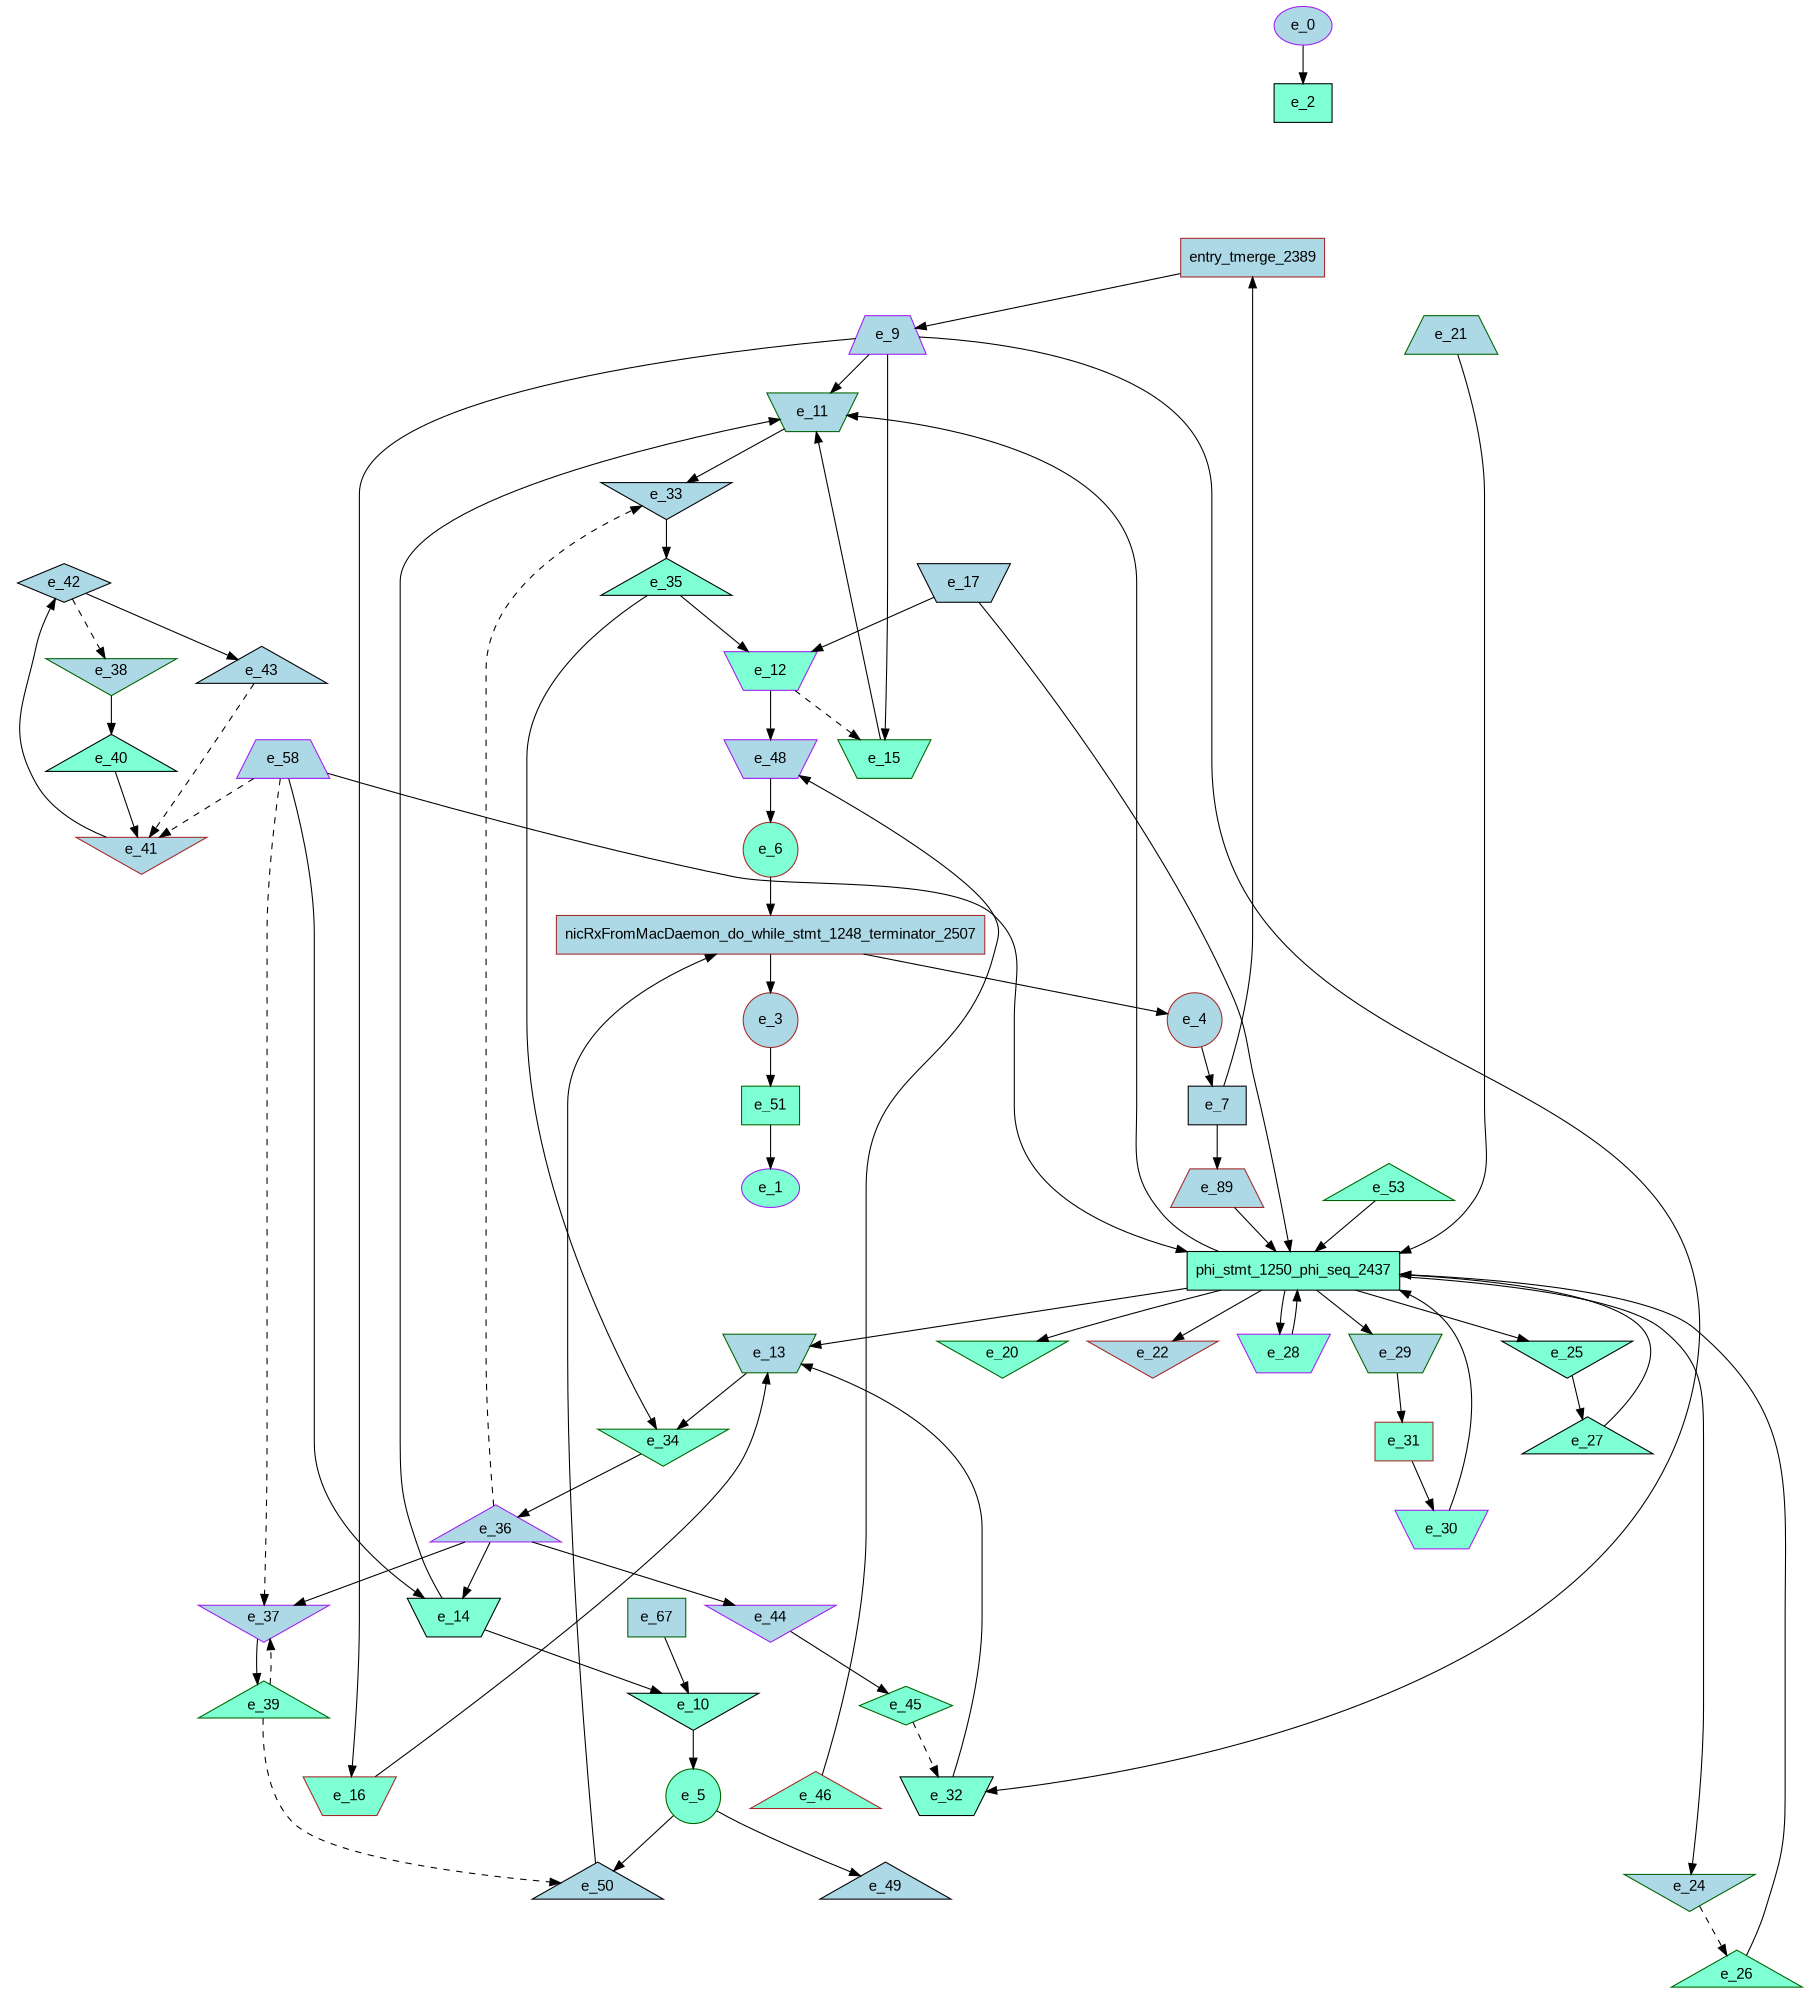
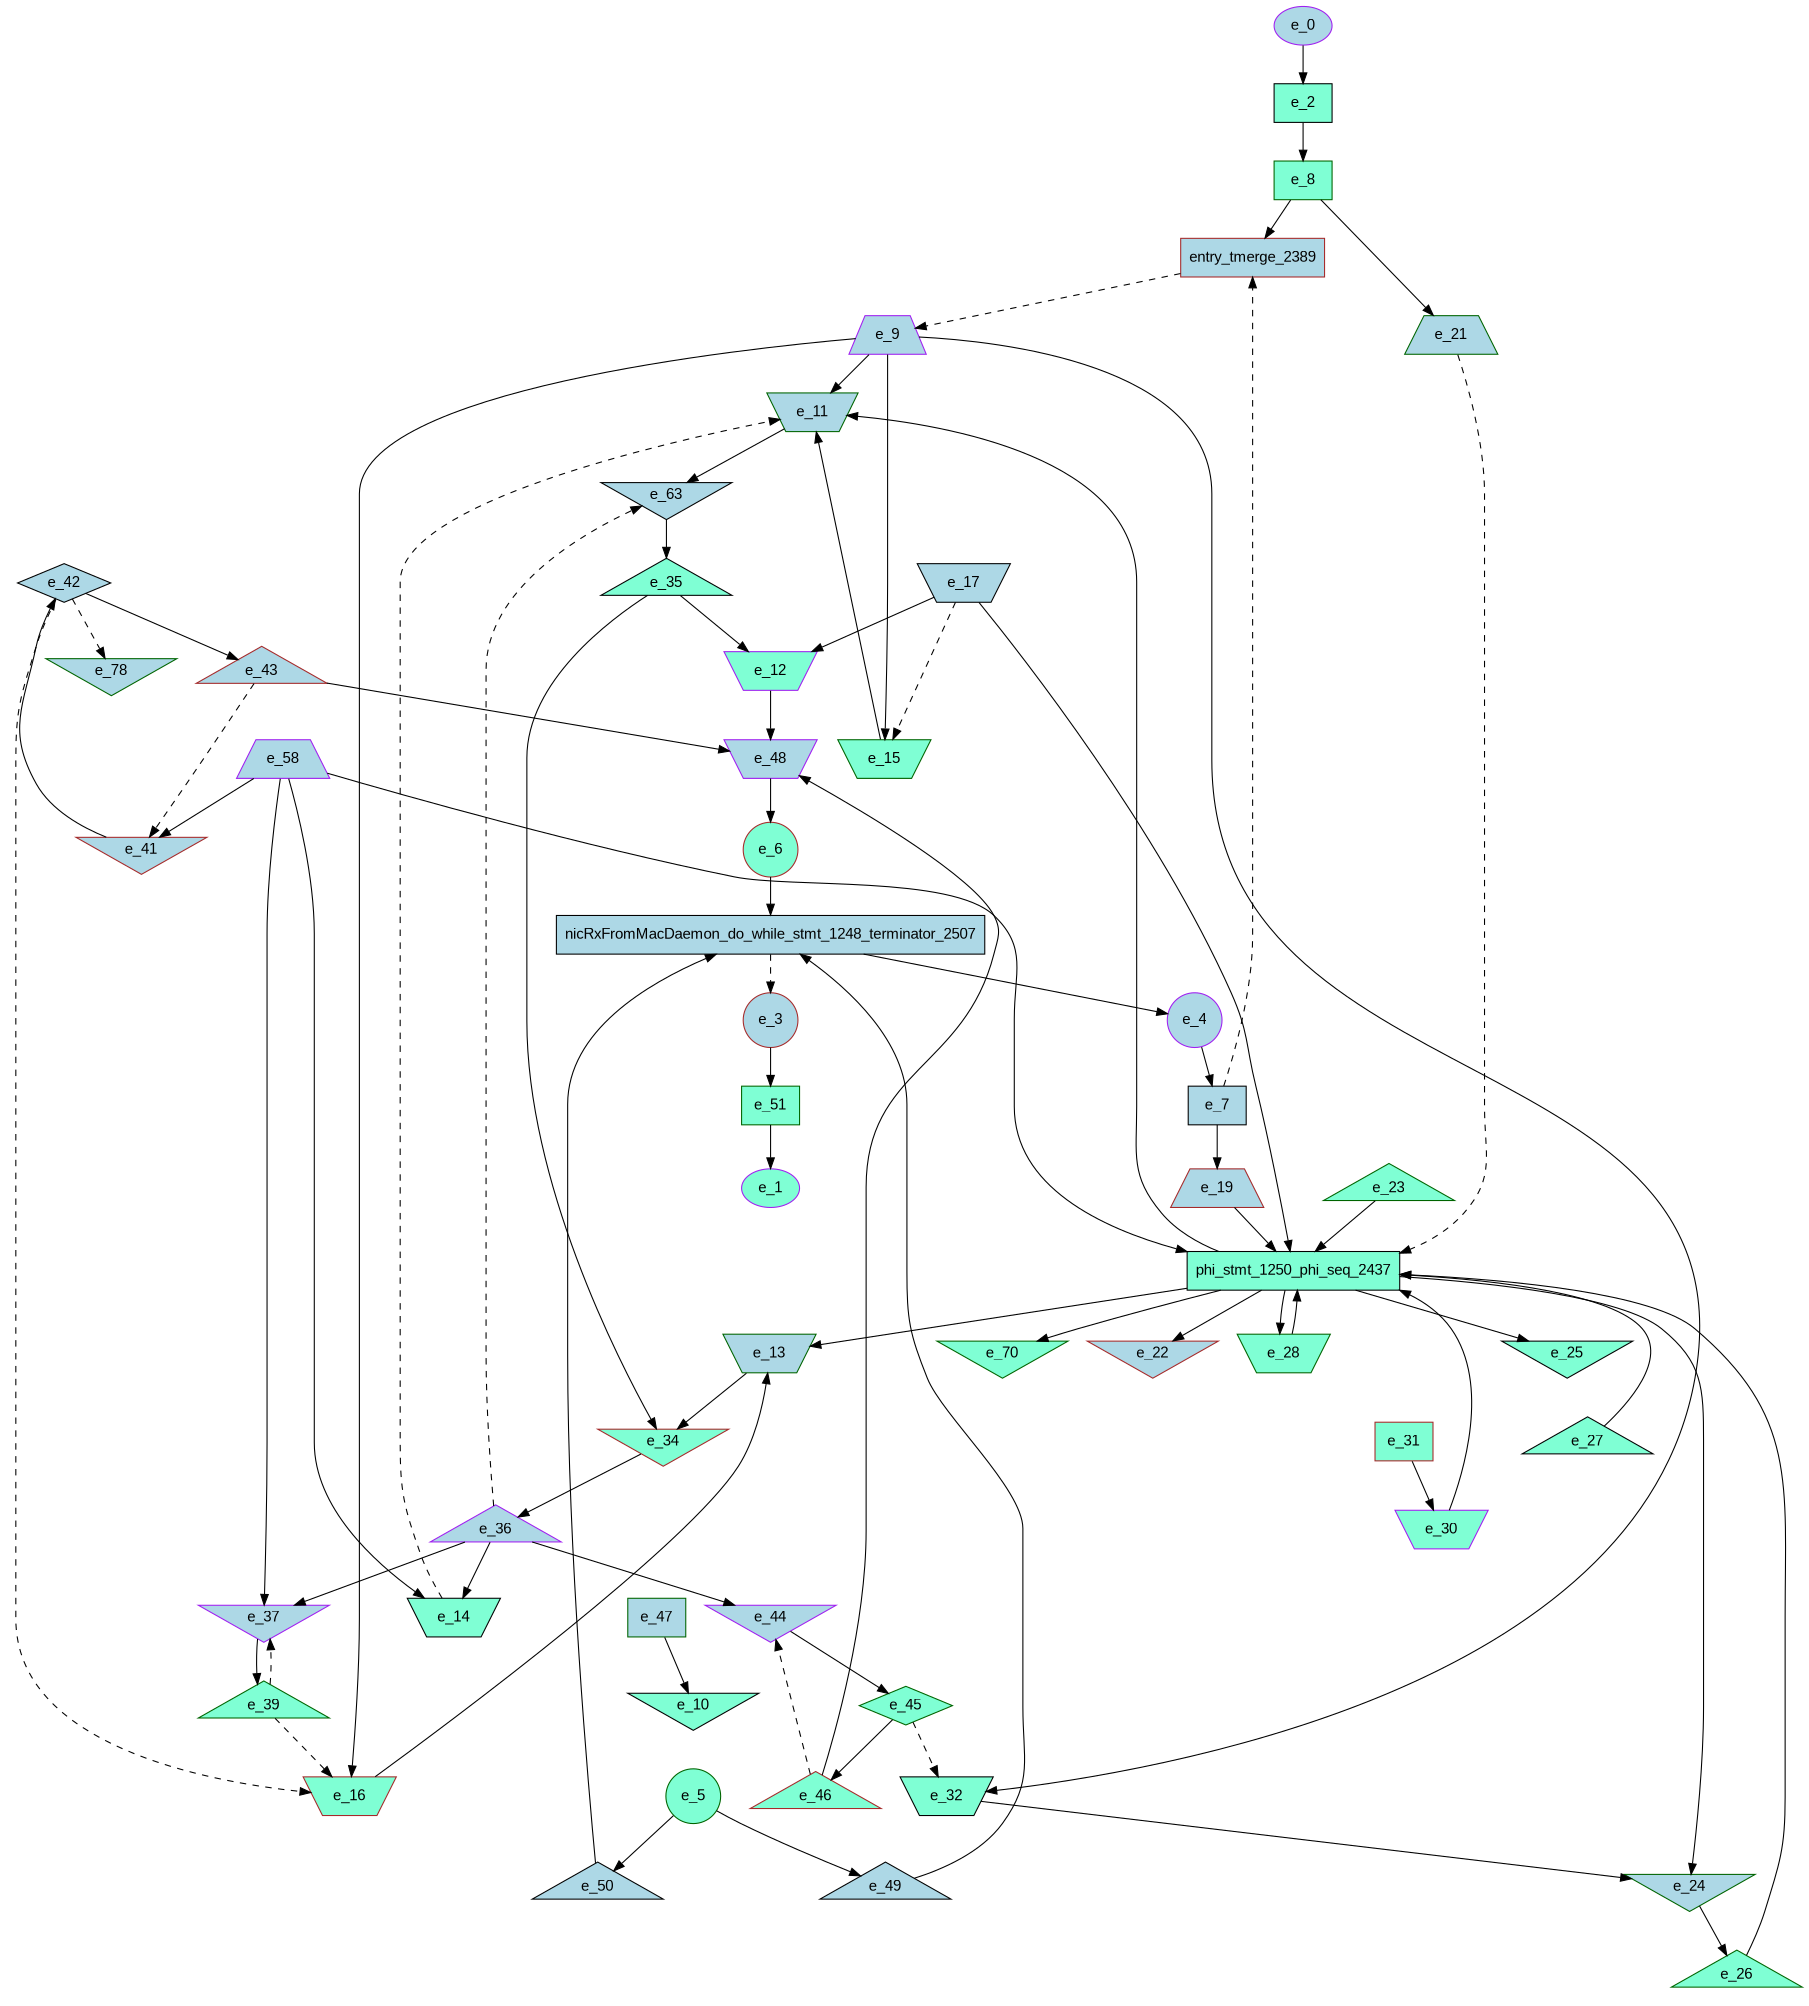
none -> (1303, 180)
(1053, 300) -> (1053, 300)
(666, 495) -> (666, 495)
(111, 671) -> (111, 671)
(262, 671) -> (262, 671)
(1253, 689) -> (1253, 689)
(823, 712) -> (926, 666)
none -> (523, 716)
(111, 759) -> none
(211, 805) -> (211, 805)
(1484, 818) -> (1484, 818)
(400, 886) -> (400, 886)
(771, 935) -> (771, 935)
(771, 968) -> (771, 968)
(1195, 1020) -> (1195, 1020)
(267, 1186) -> (267, 1186)
(1217, 1188) -> (1217, 1188)
(1389, 1188) -> (1389, 1188)
none -> (16, 1286)
(1002, 1354) -> (1002, 1354)
(1284, 1354) -> (1284, 1354)
(1395, 1354) -> none
(1576, 1392) -> none
none -> (963, 1431)
(663, 1442) -> (663, 1442)
(982, 1530) -> (1301, 1839)
(657, 1618) -> (657, 1618)
(568, 1660) -> none
none -> (795, 1712)
(693, 1744) -> none
none -> (866, 1746)
(364, 1853) -> (300, 1744)
(1711, 1926) -> (1711, 1926)
